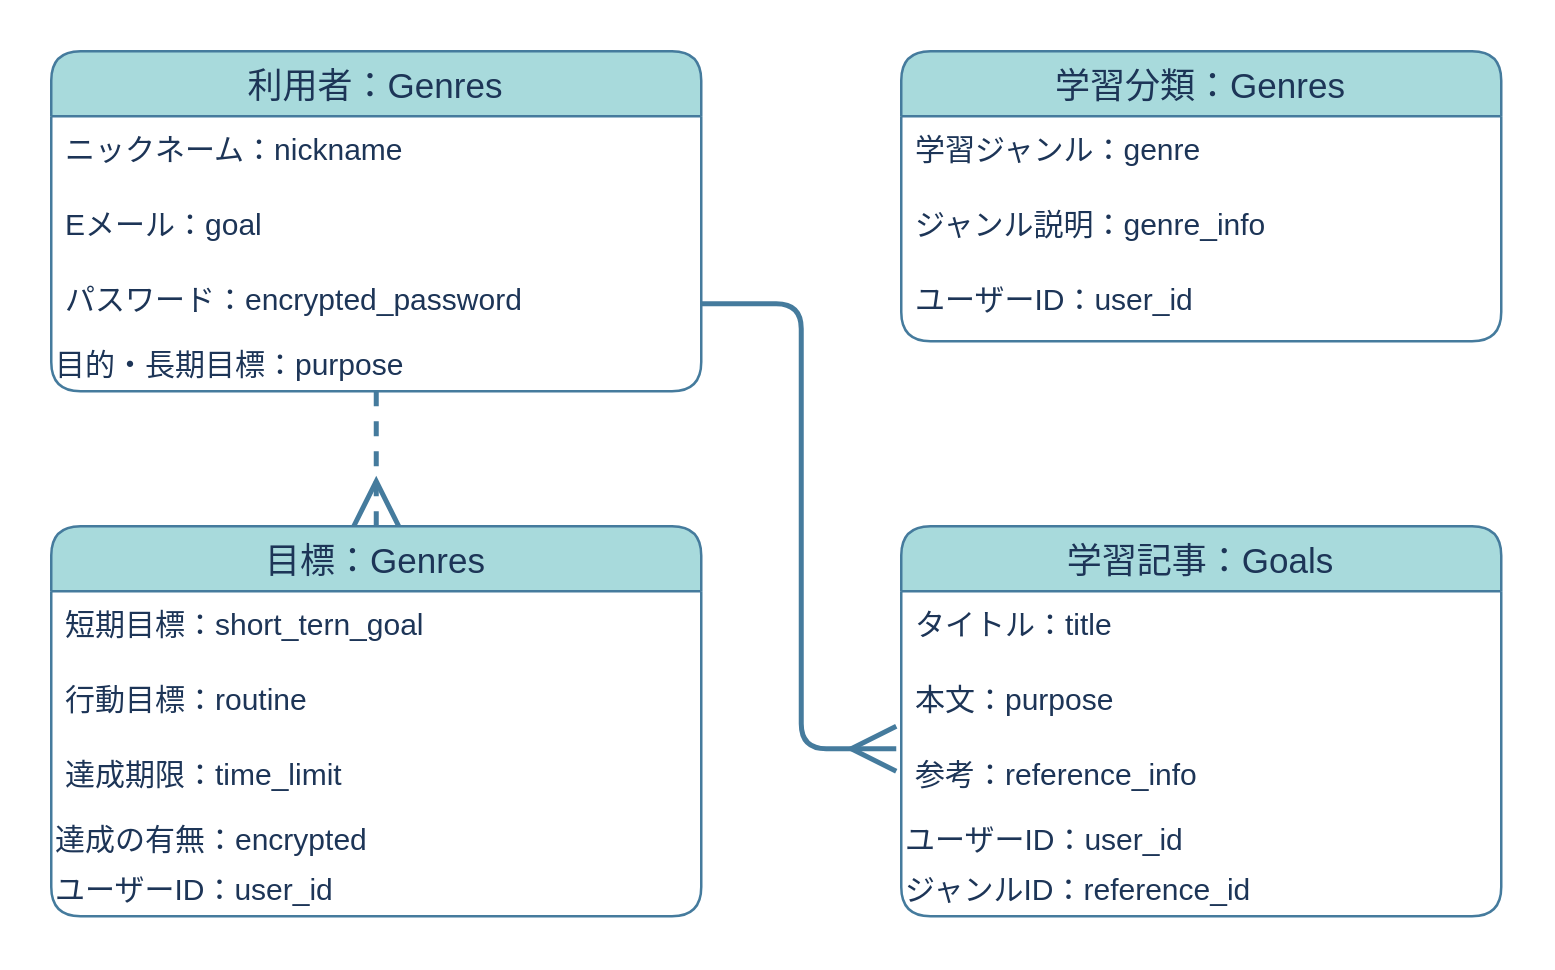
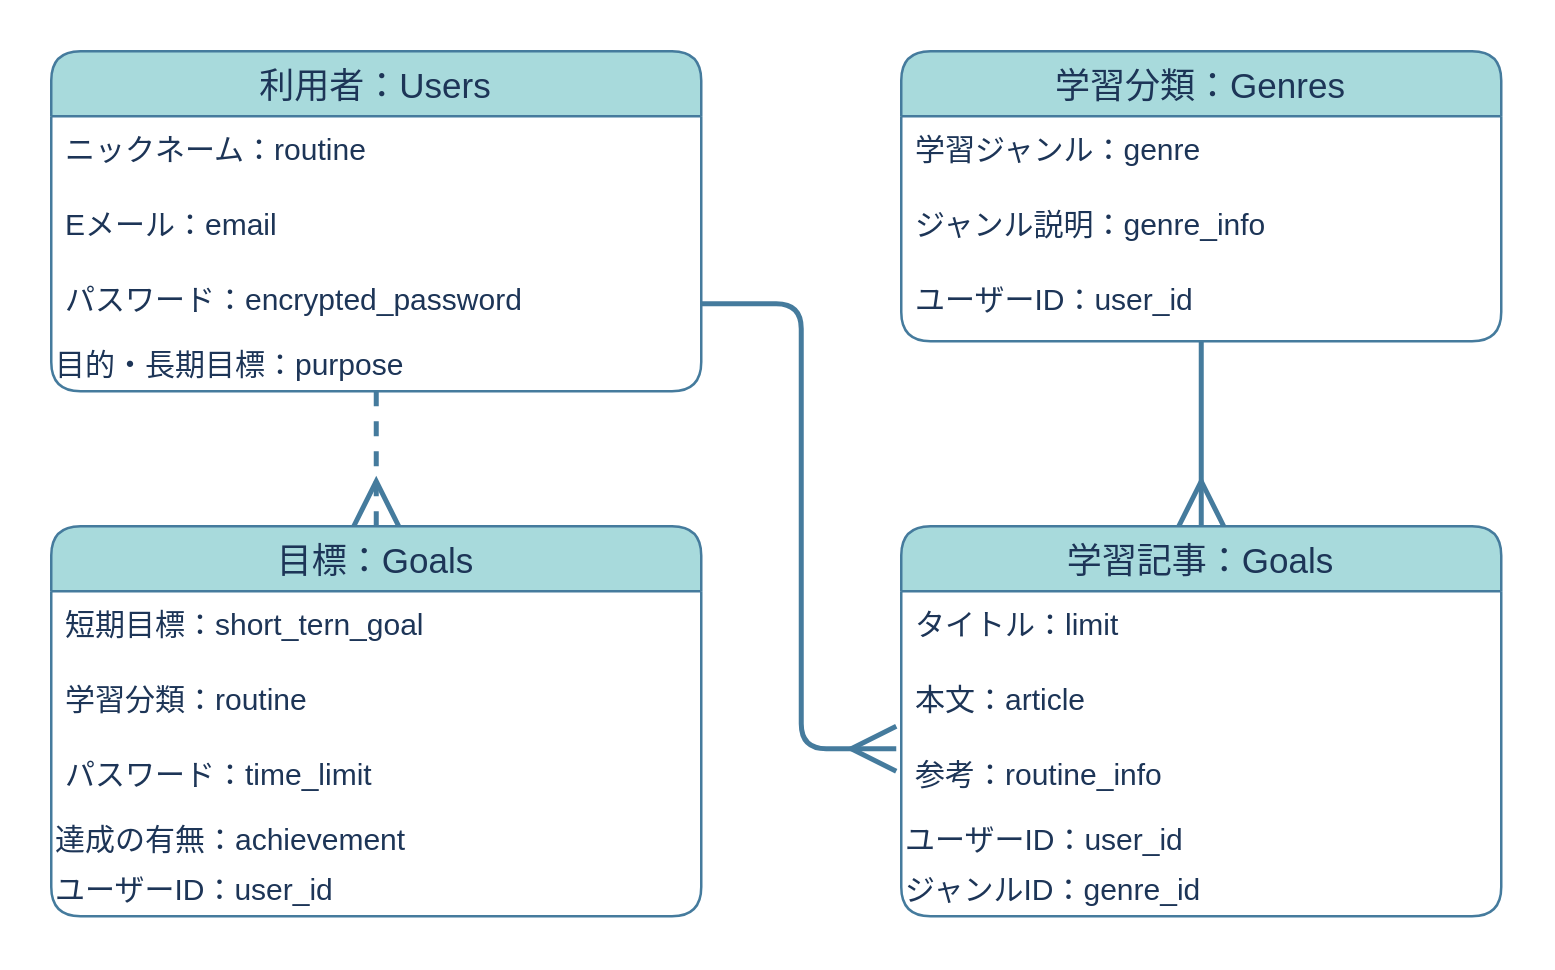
(375, 86) -> (375, 86)
(233, 150) -> (225, 150)
(163, 225) -> (168, 225)
none -> (1201, 436)
(375, 561) -> (375, 561)
(1024, 625) -> (1020, 625)
(195, 700) -> (195, 700)
(1019, 700) -> (1011, 700)
(208, 775) -> (223, 775)
(1074, 775) -> (1053, 775)
(222, 841) -> (235, 841)
(1095, 891) -> (1061, 891)
